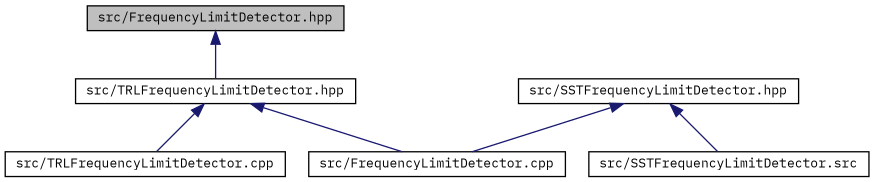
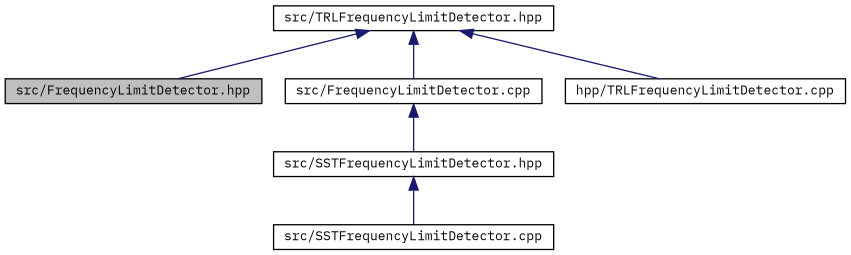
(216, 62) -> (267, 56)
(541, 130) -> (414, 134)
(145, 164) -> (705, 91)
(729, 164) -> (414, 237)
